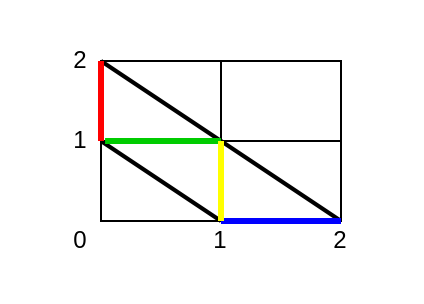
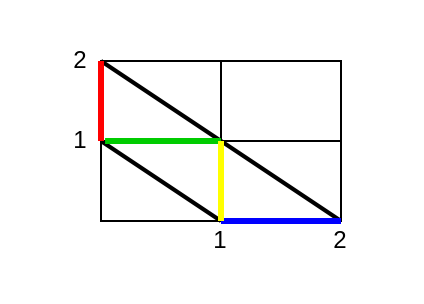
(81, 241) -> none
